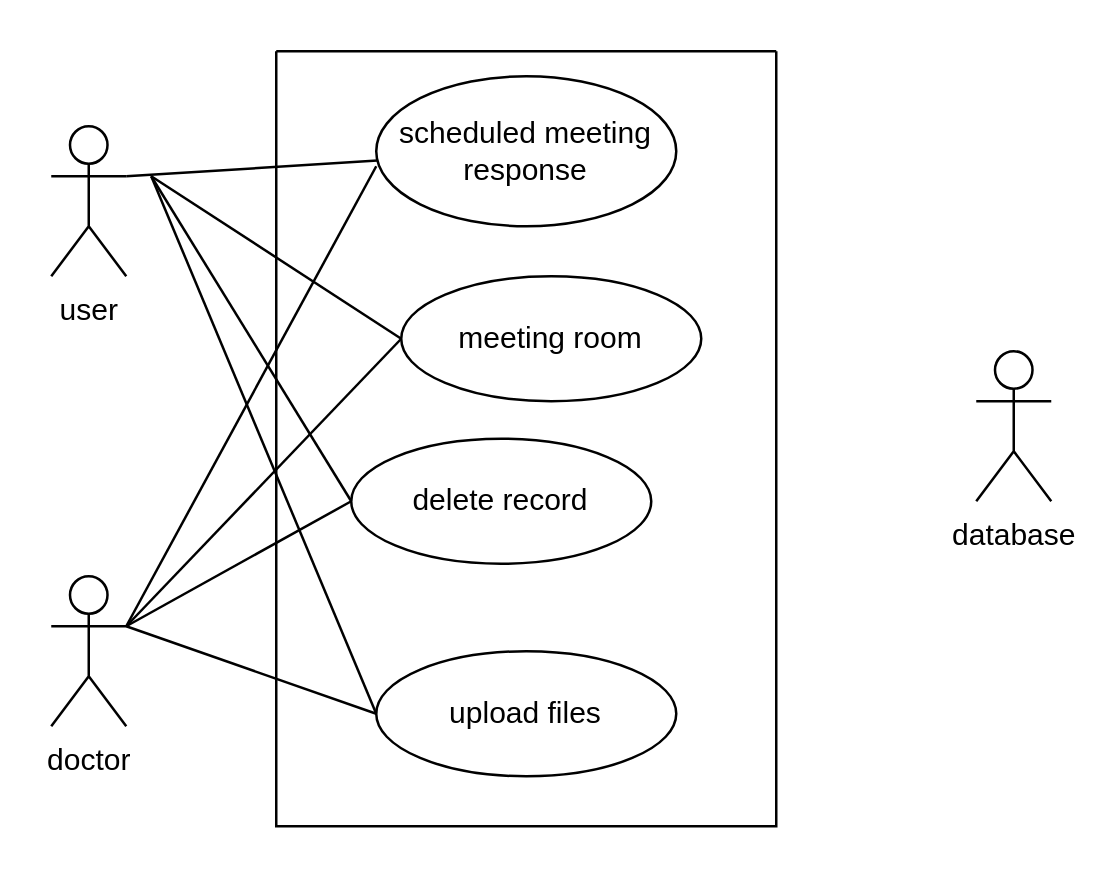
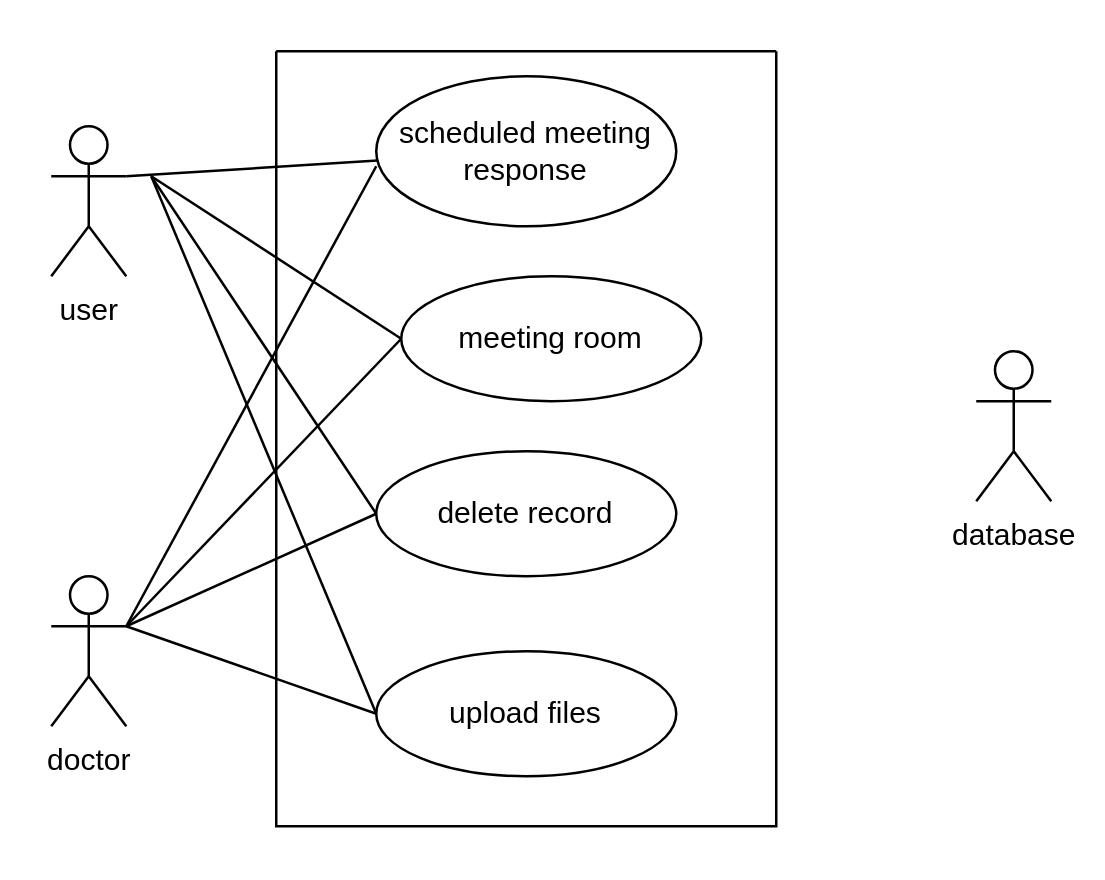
(501, 501) -> (526, 514)
